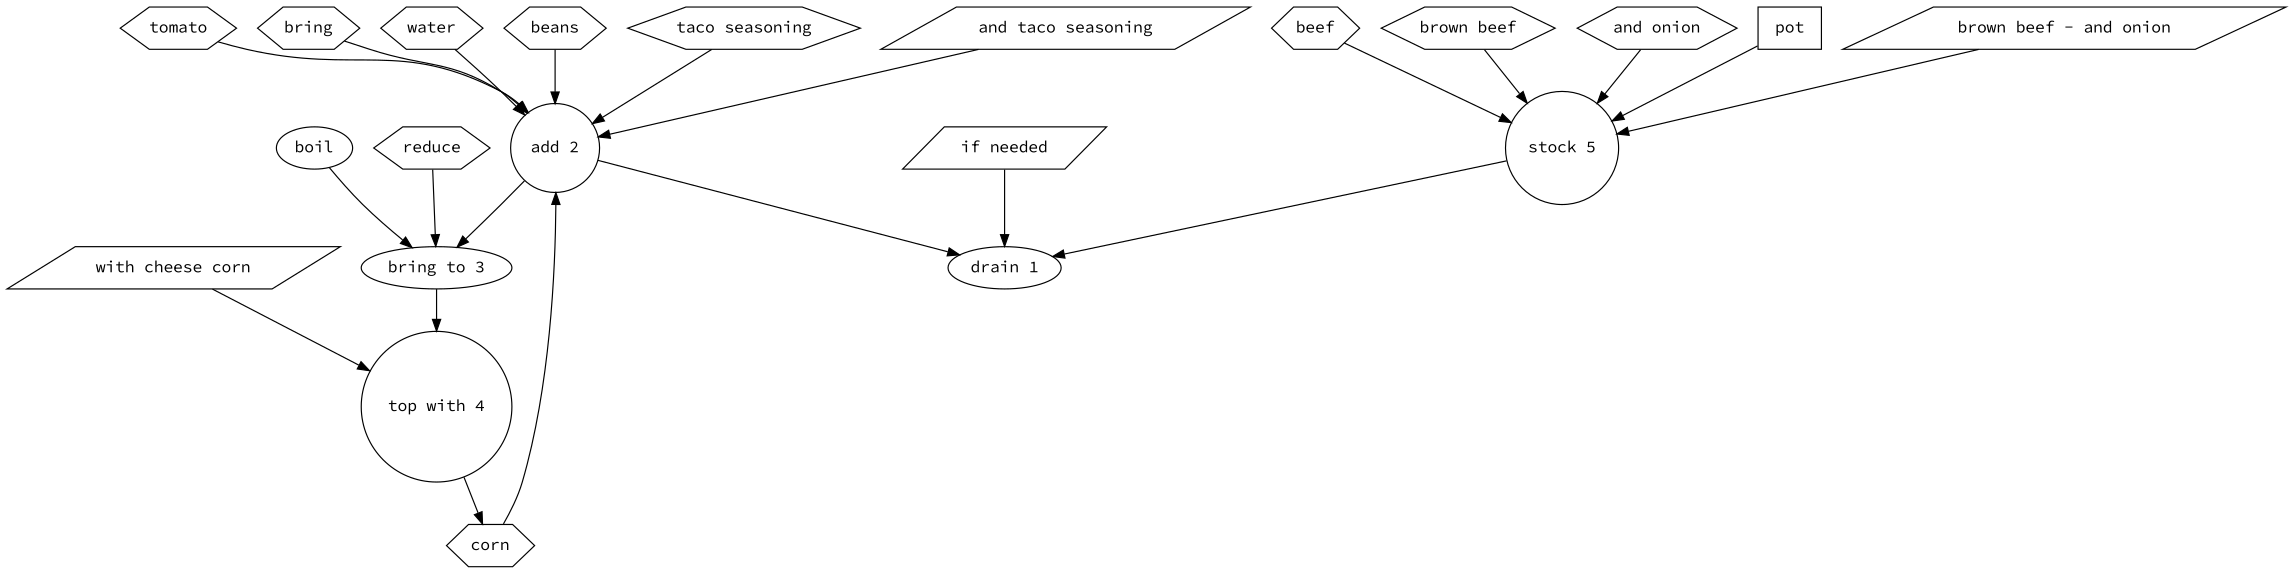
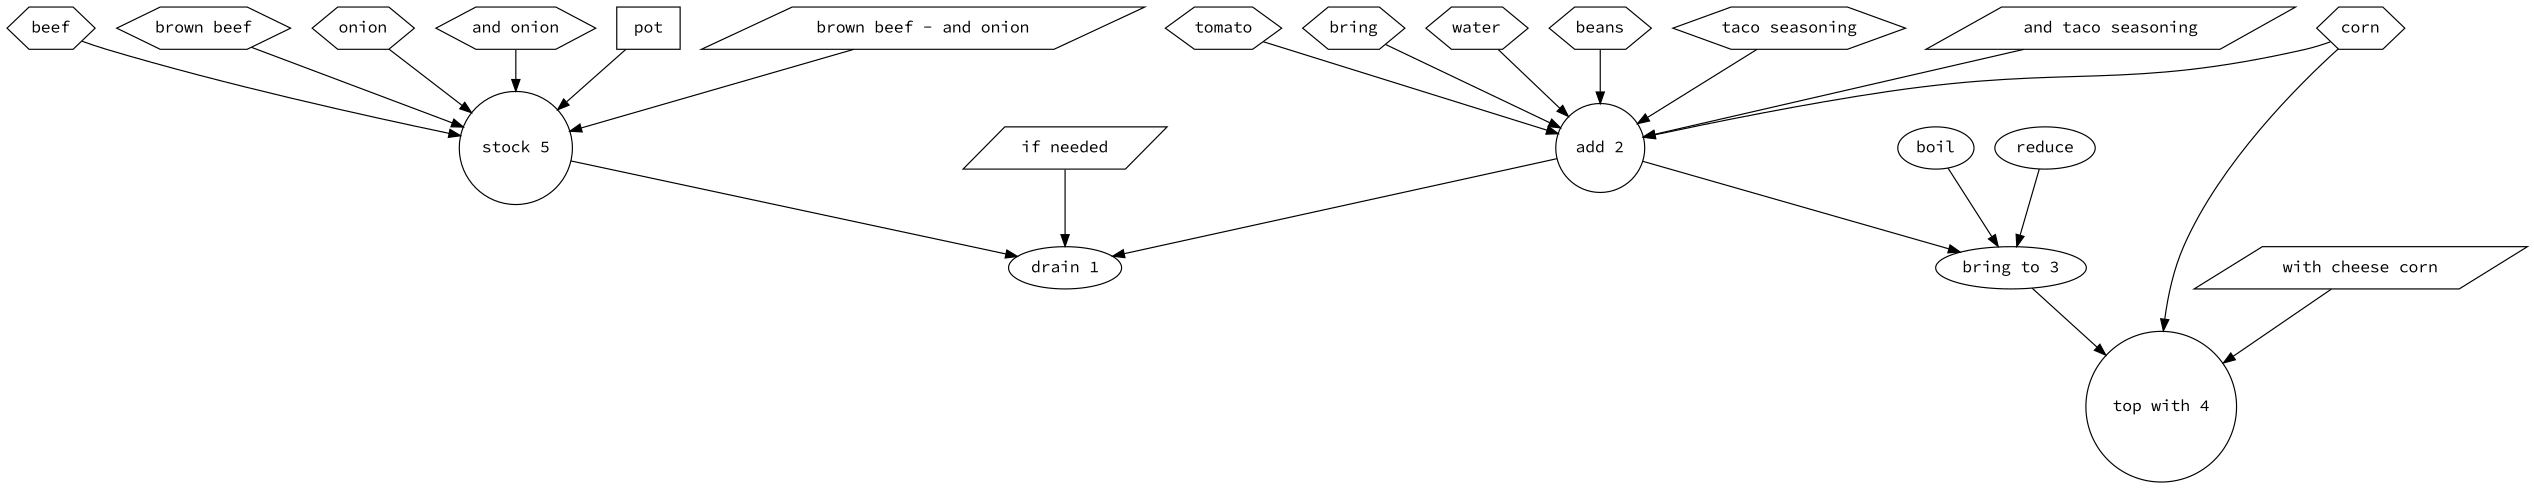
none -> (363, 28)
(432, 148) -> (2045, 148)
(471, 495) -> (2228, 170)
